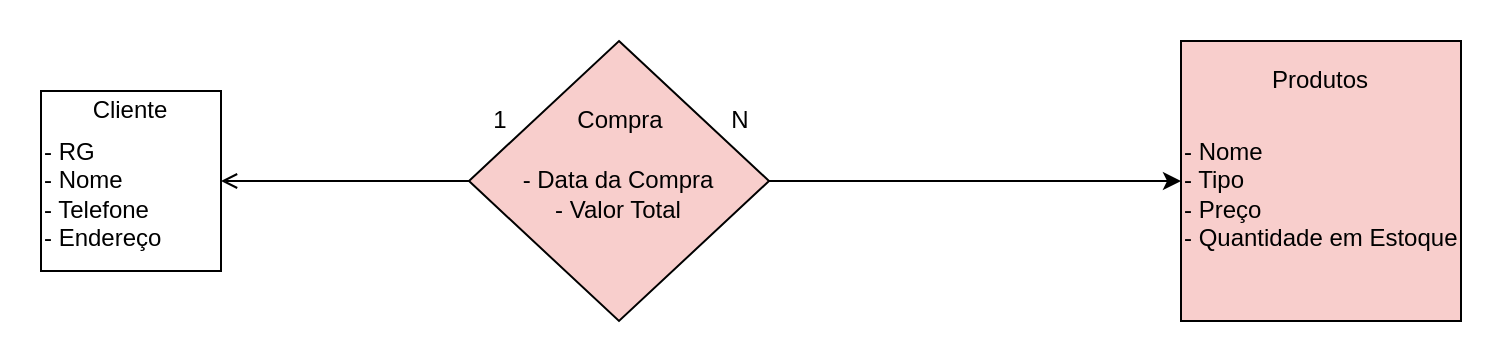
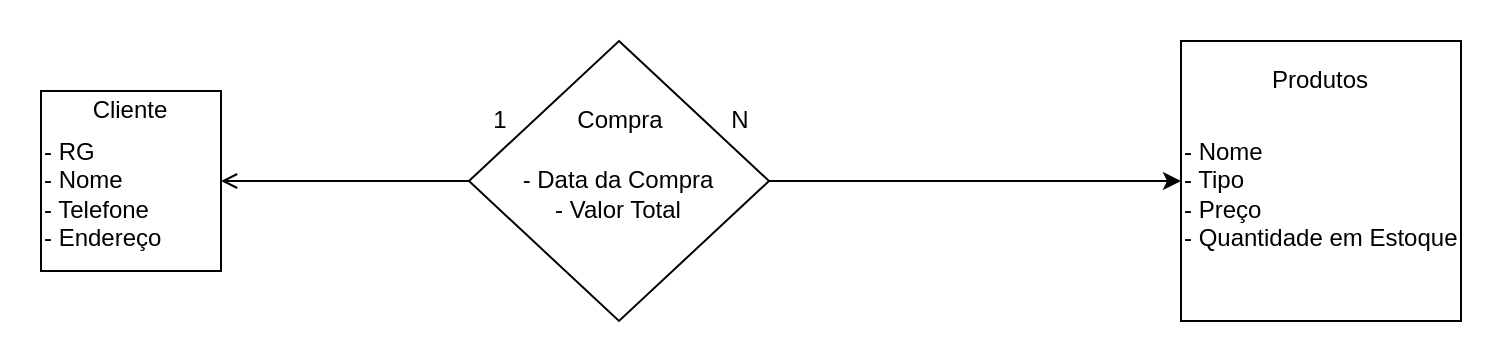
(619, 181) -> (619, 181)
(1321, 181) -> (1321, 181)
